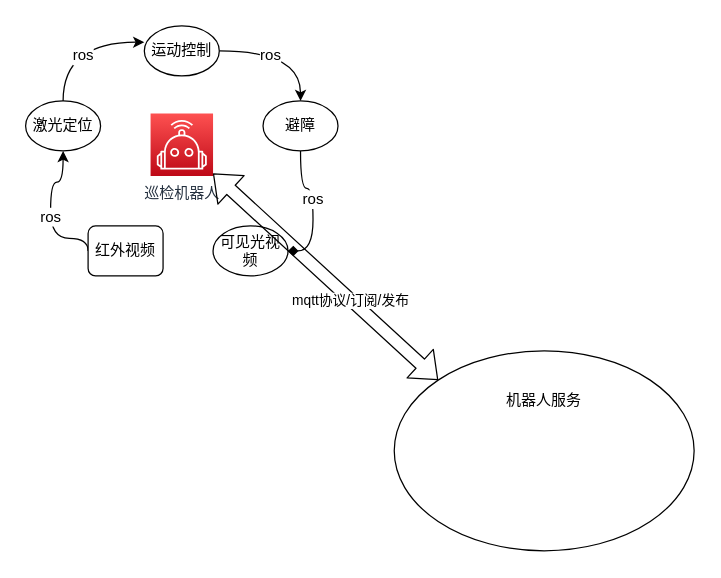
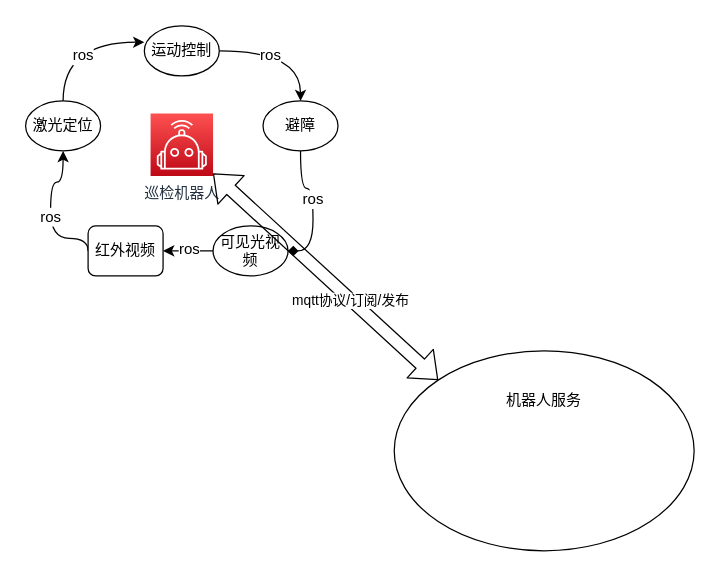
none -> (191, 251)
